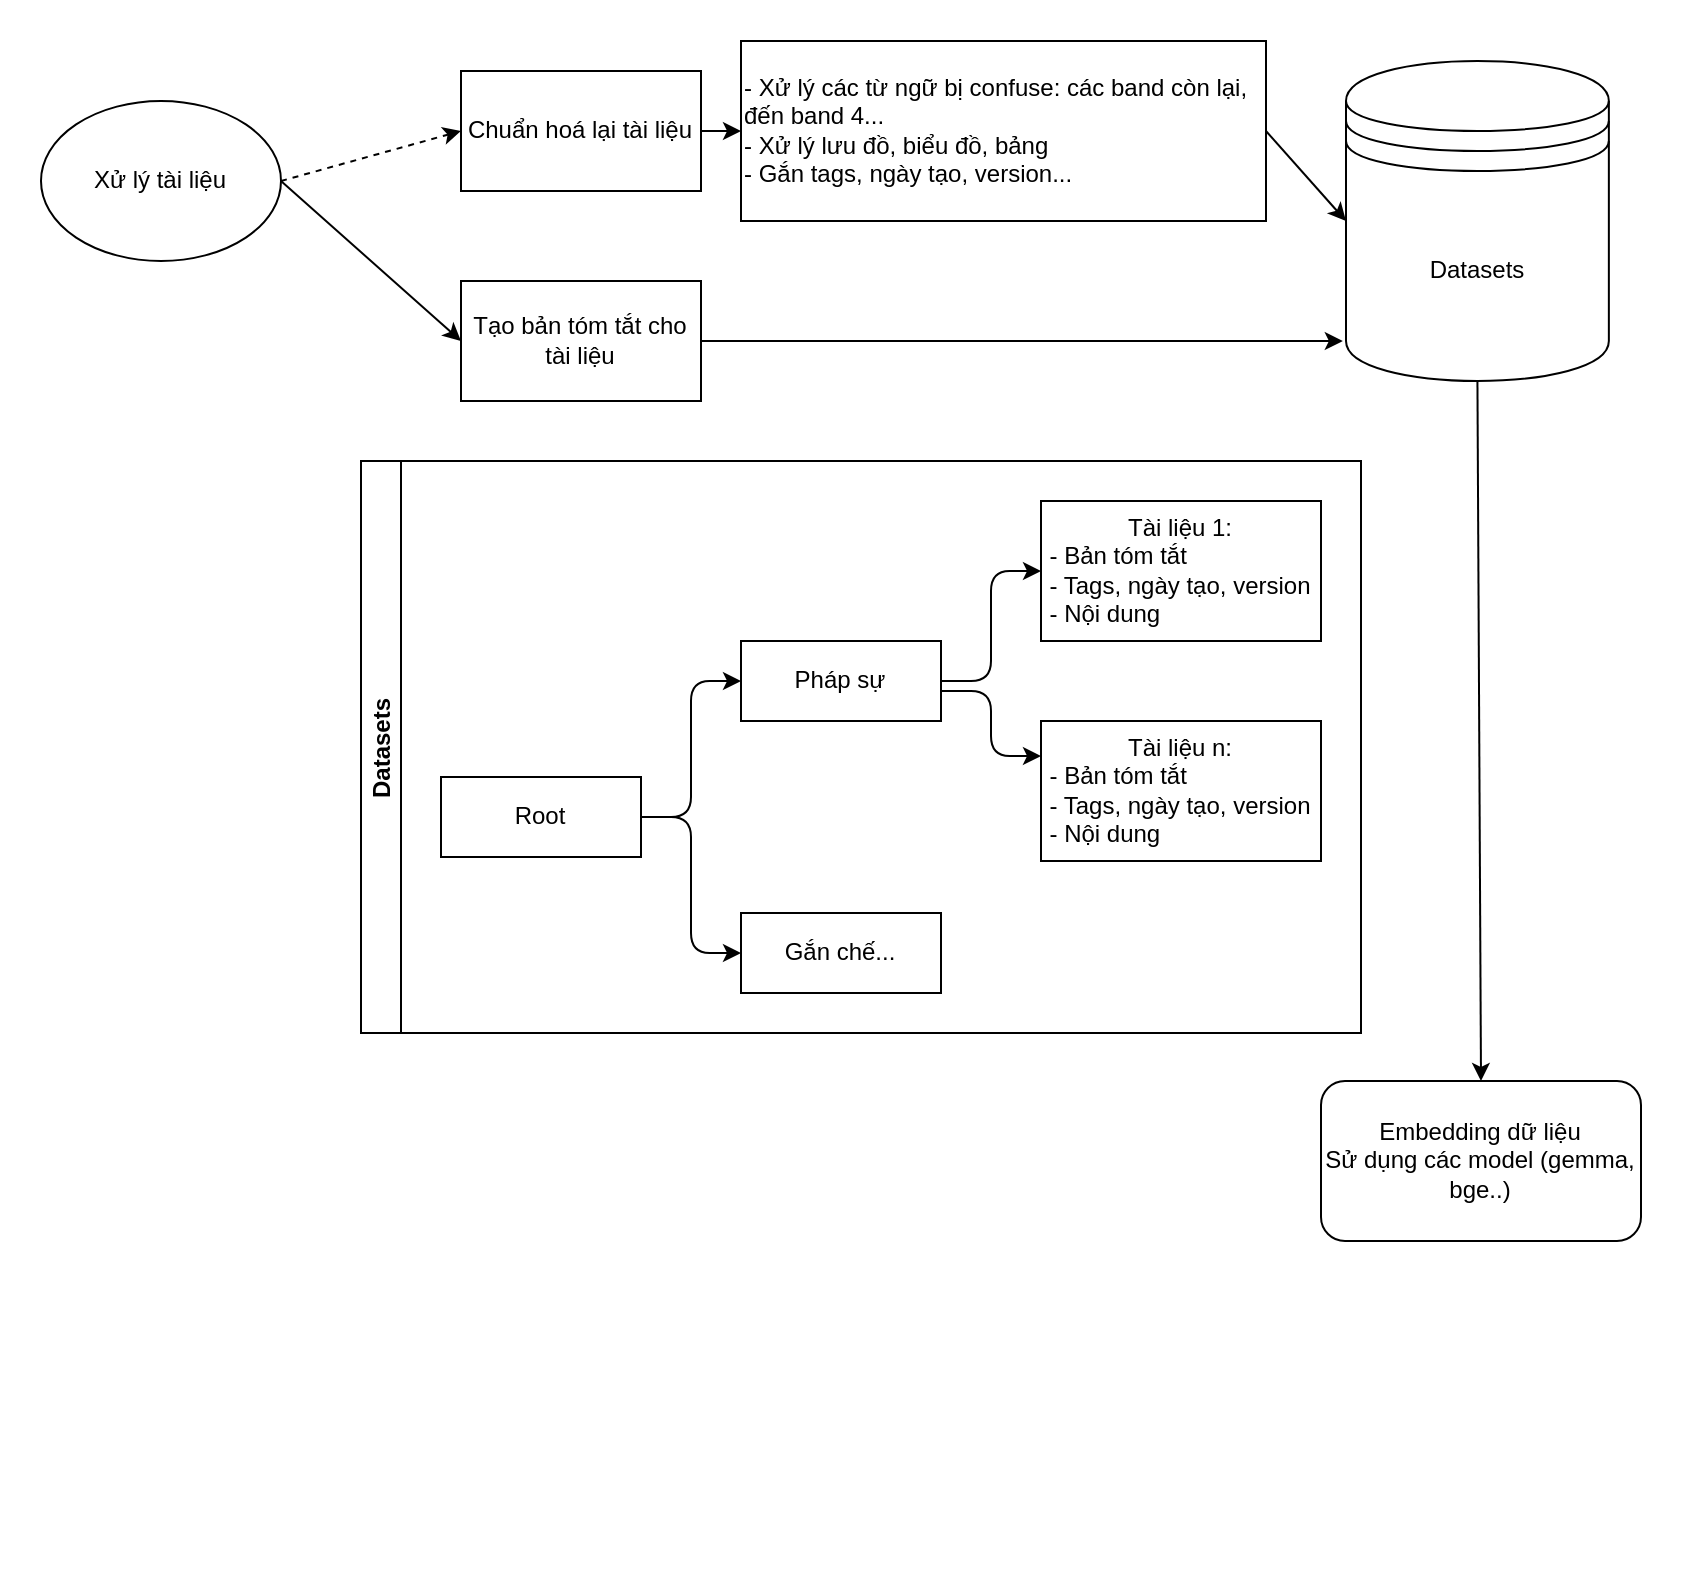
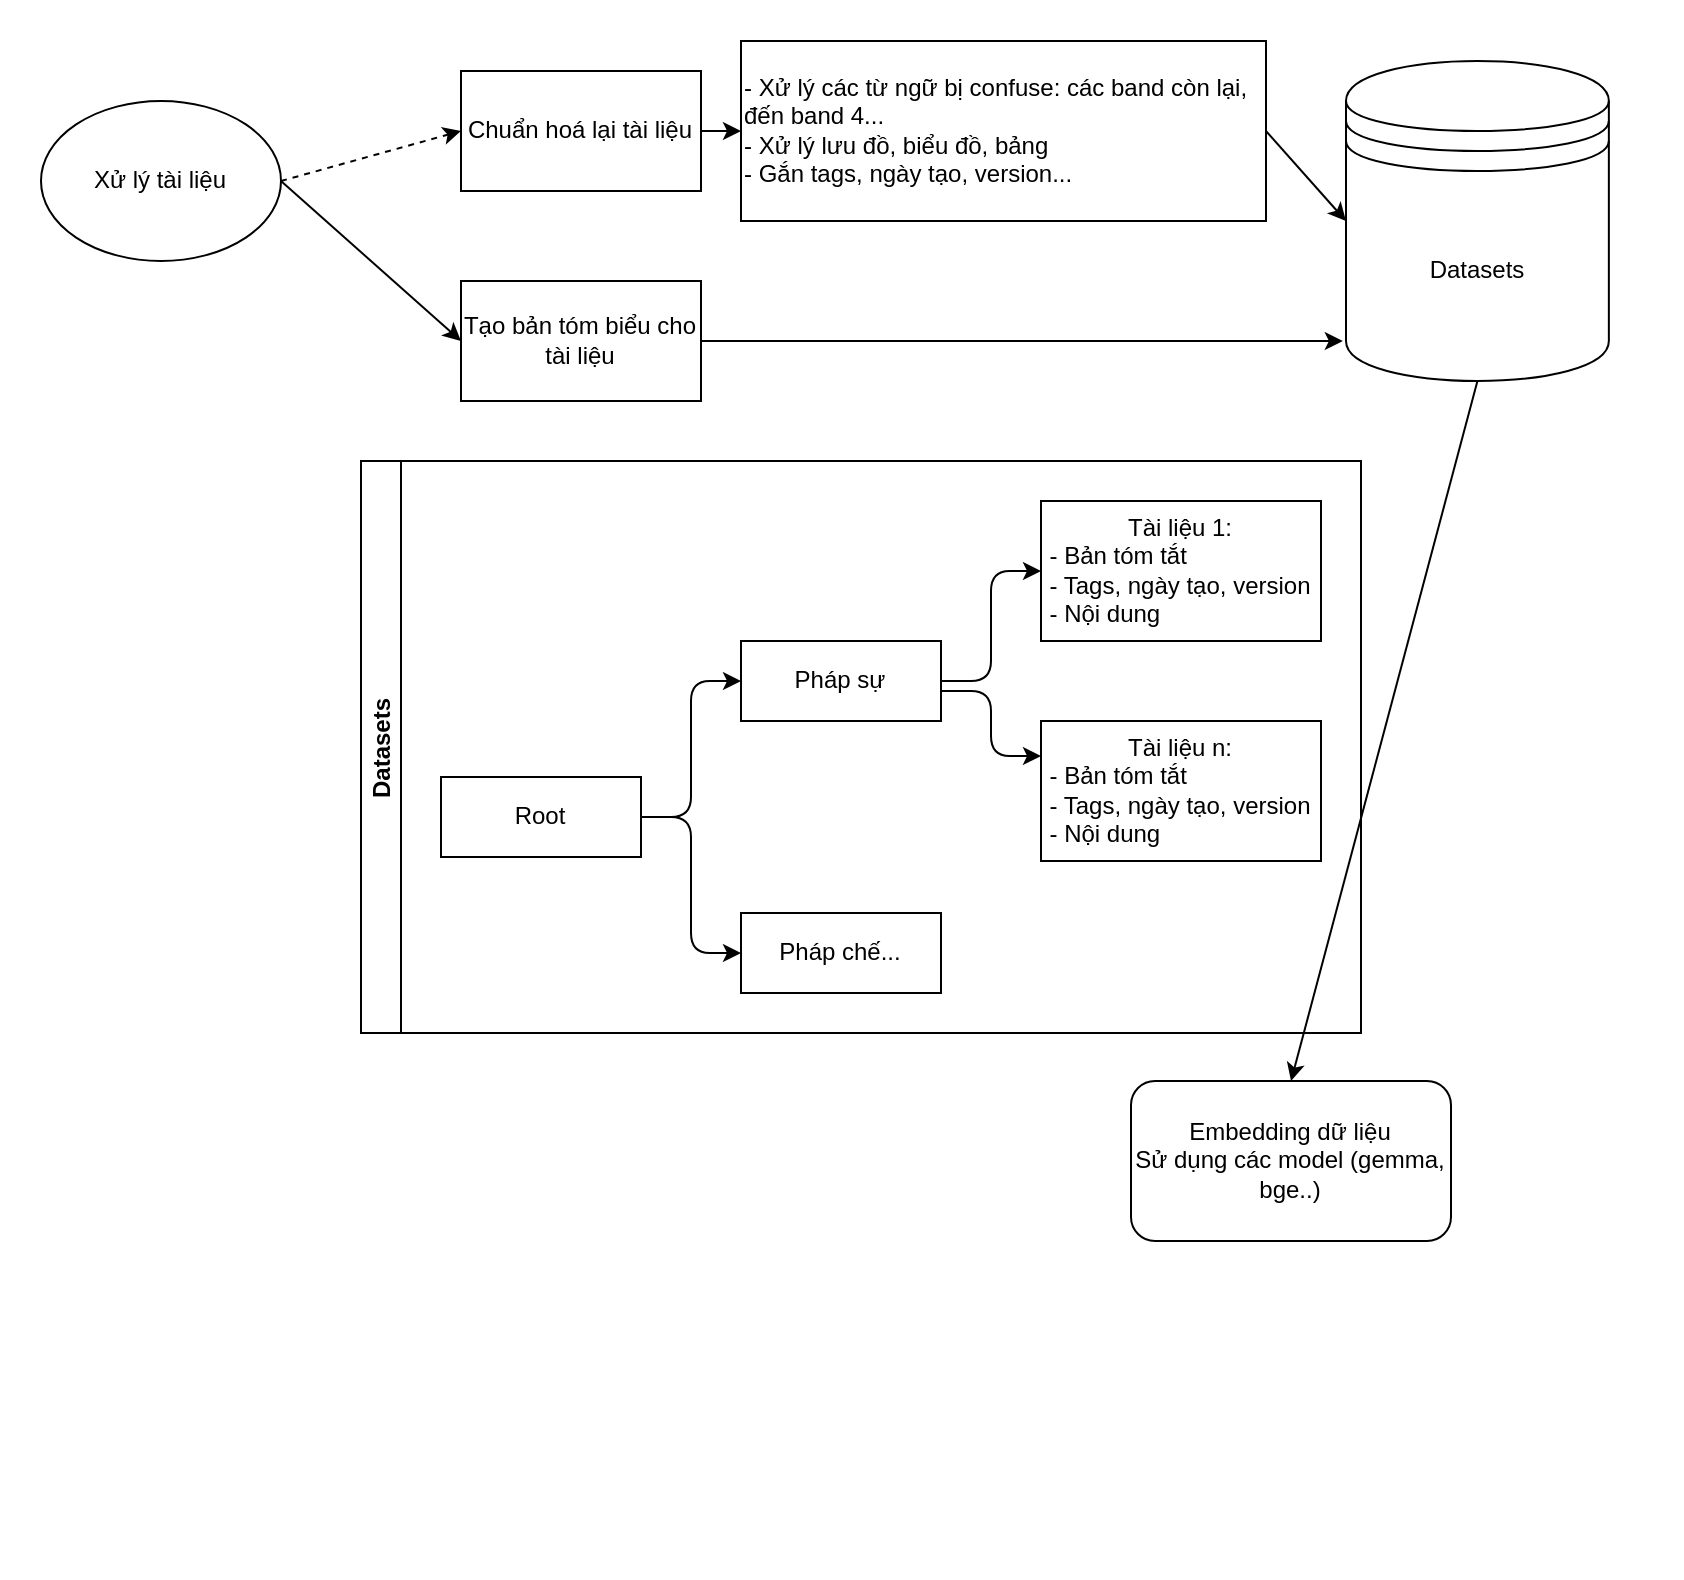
(581, 341) -> (581, 341)
(841, 953) -> (841, 953)
(1481, 1161) -> (1291, 1161)
